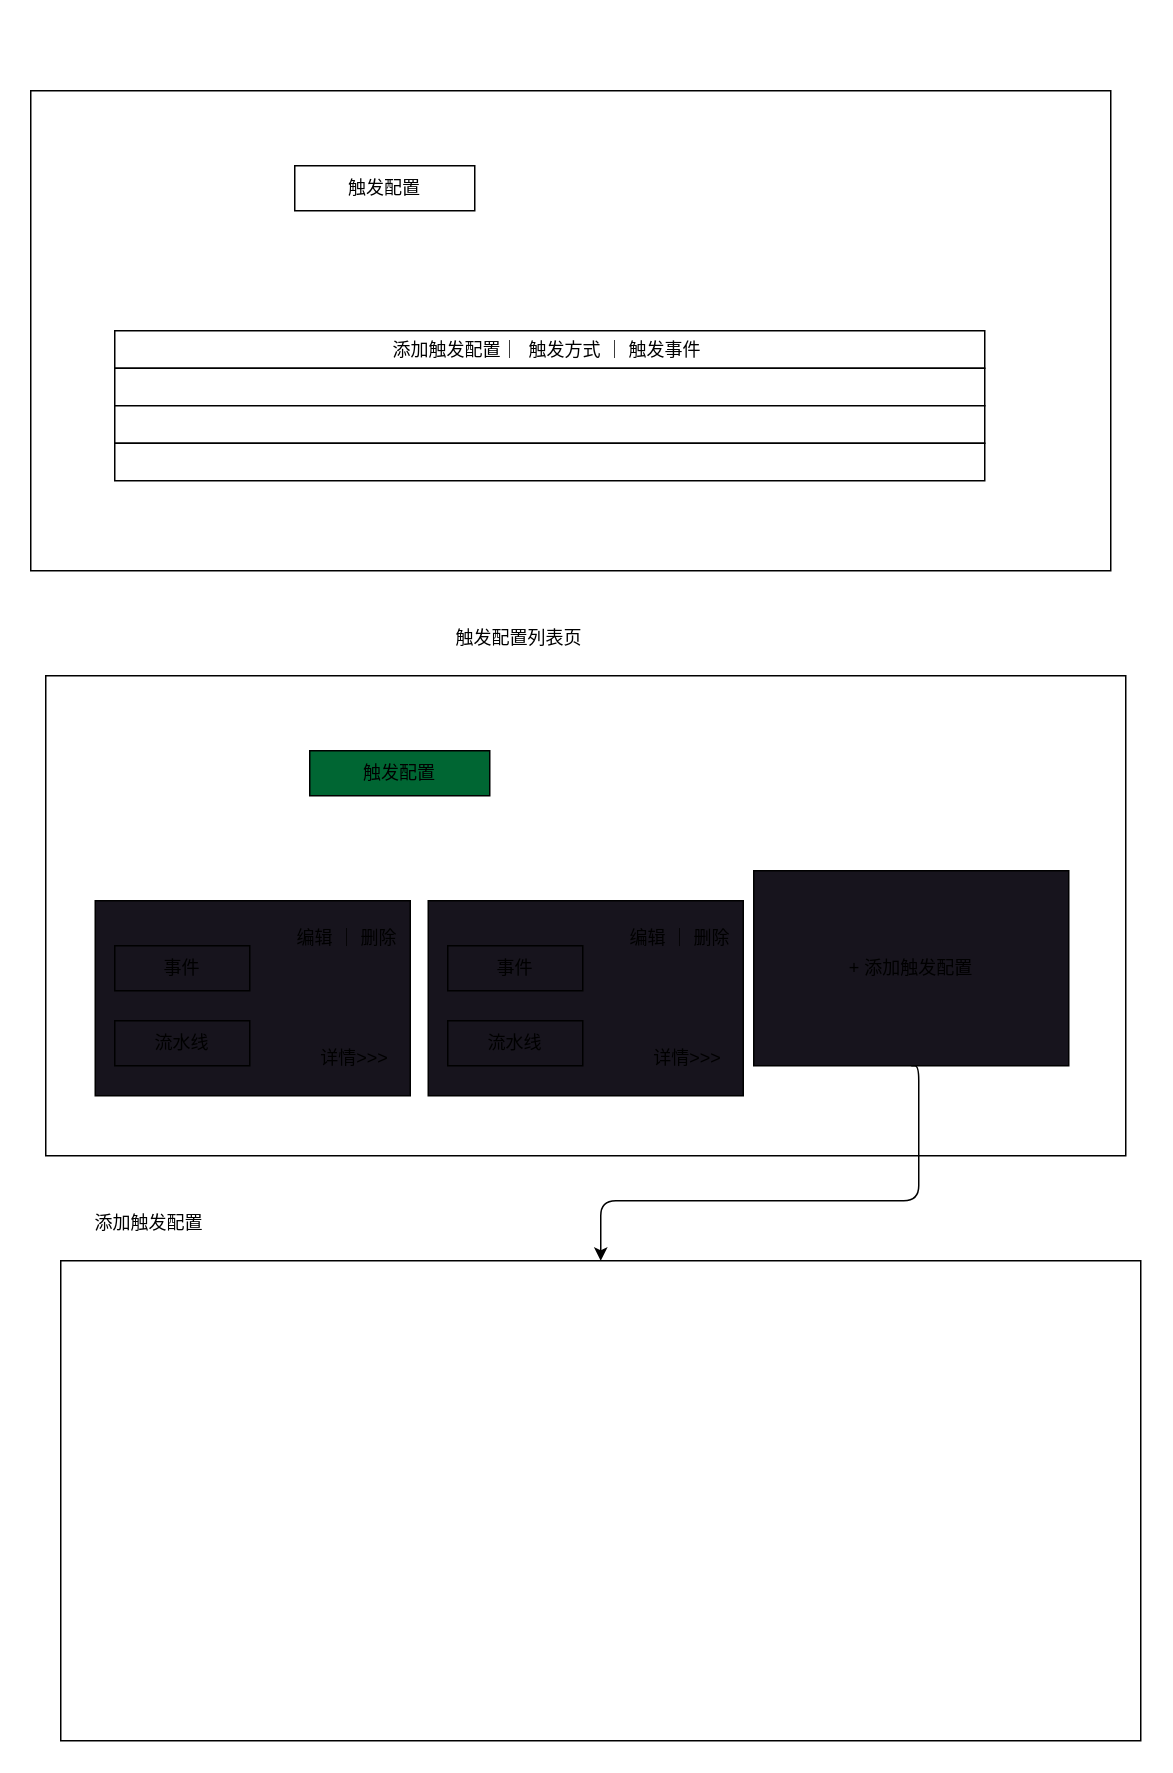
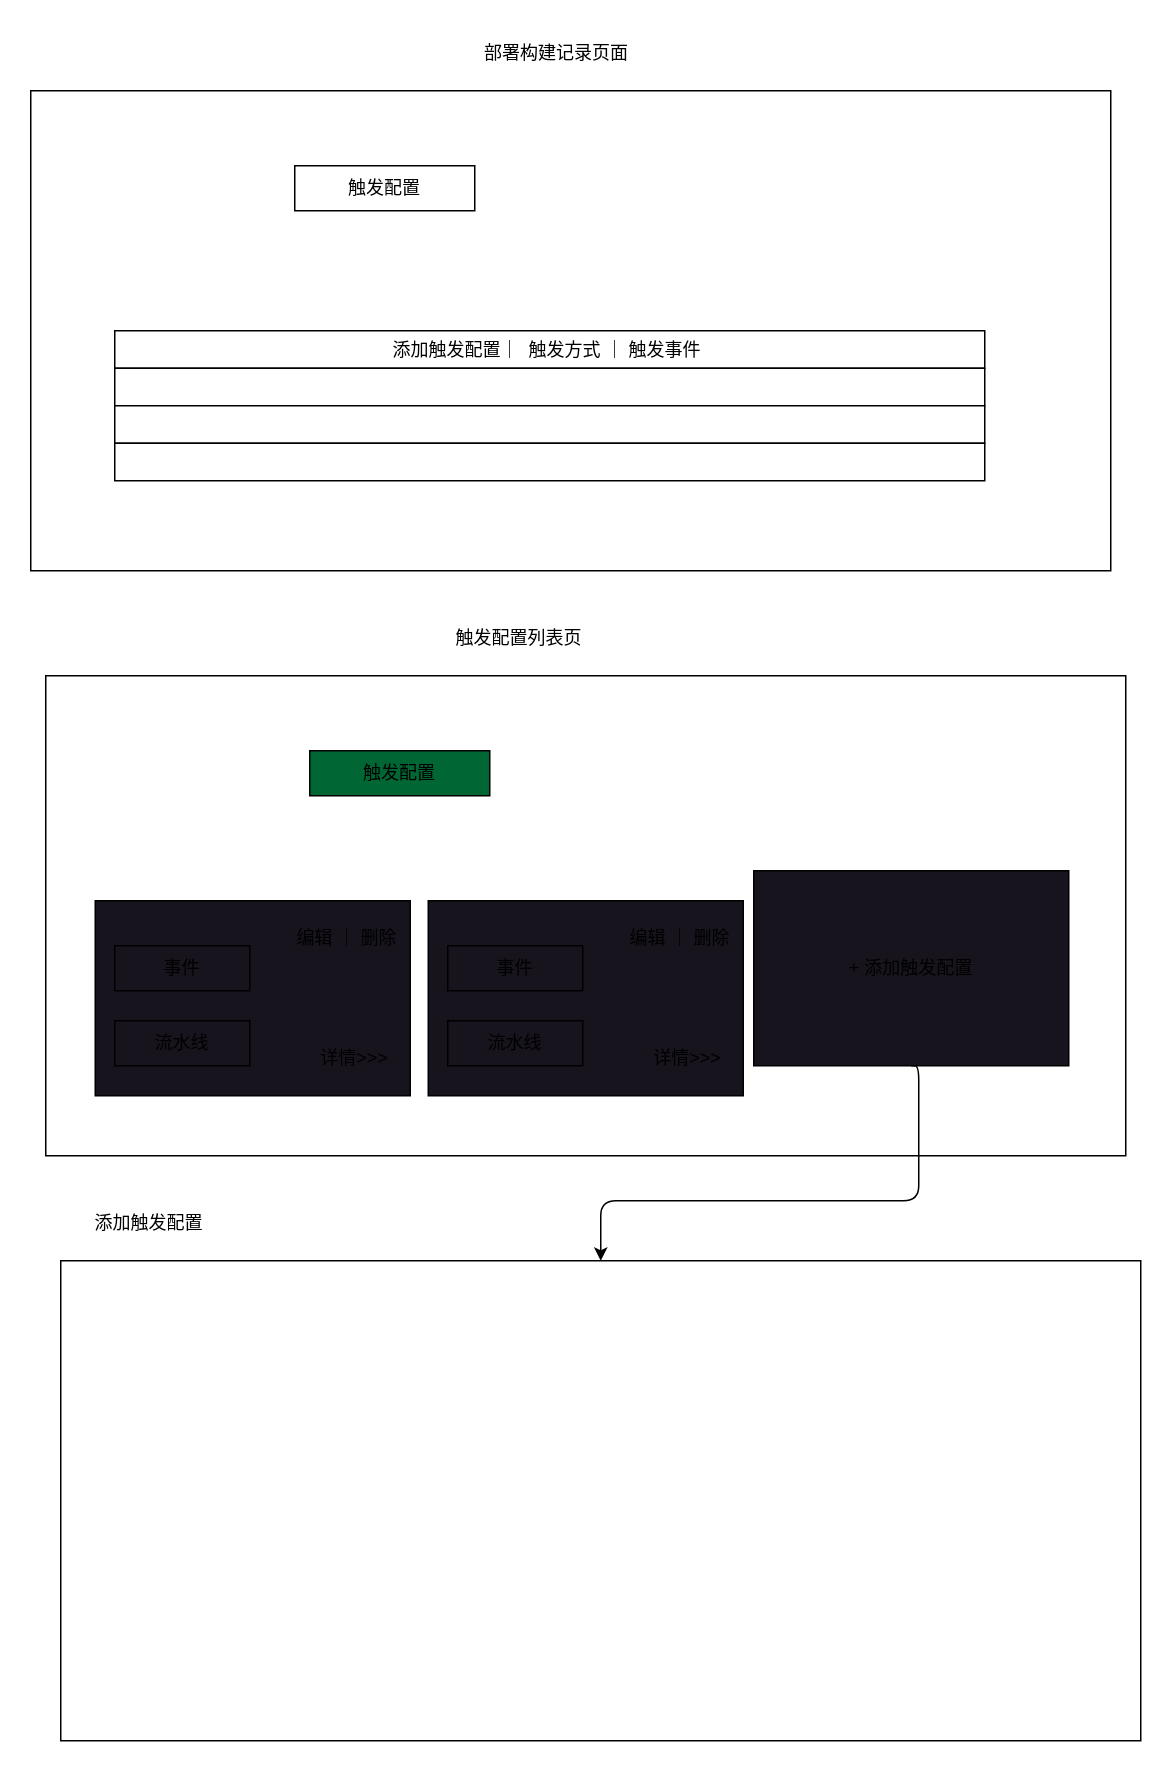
none -> (554, 53)
